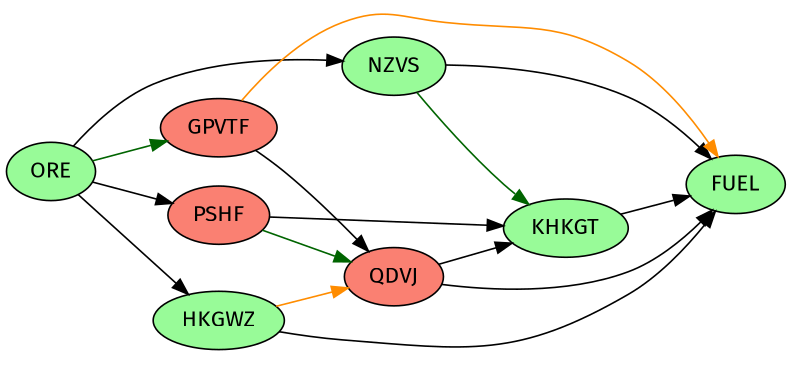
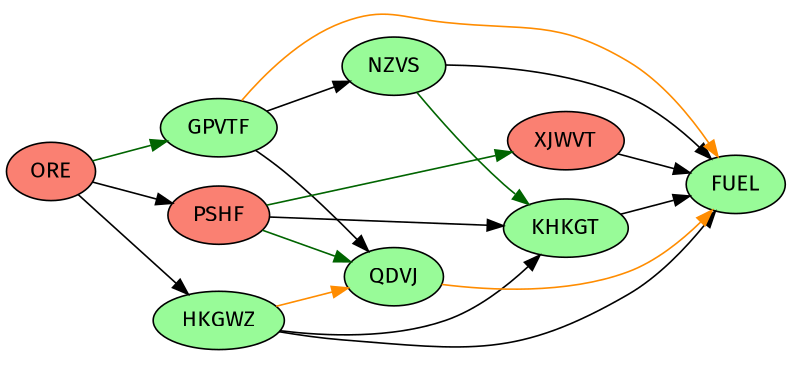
(188, 73) -> (301, 99)
(219, 128) -> (219, 128)
none -> (566, 141)
(51, 171) -> (51, 171)
(468, 256) -> (413, 329)
(394, 277) -> (394, 277)
(580, 284) -> (580, 284)
